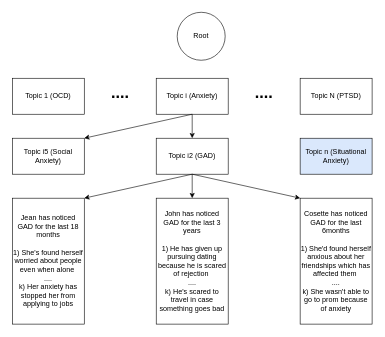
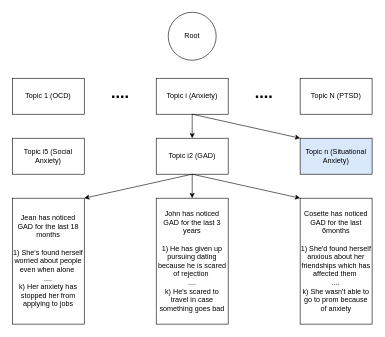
(201, 36) -> (192, 36)
(138, 126) -> none
none -> (245, 126)
